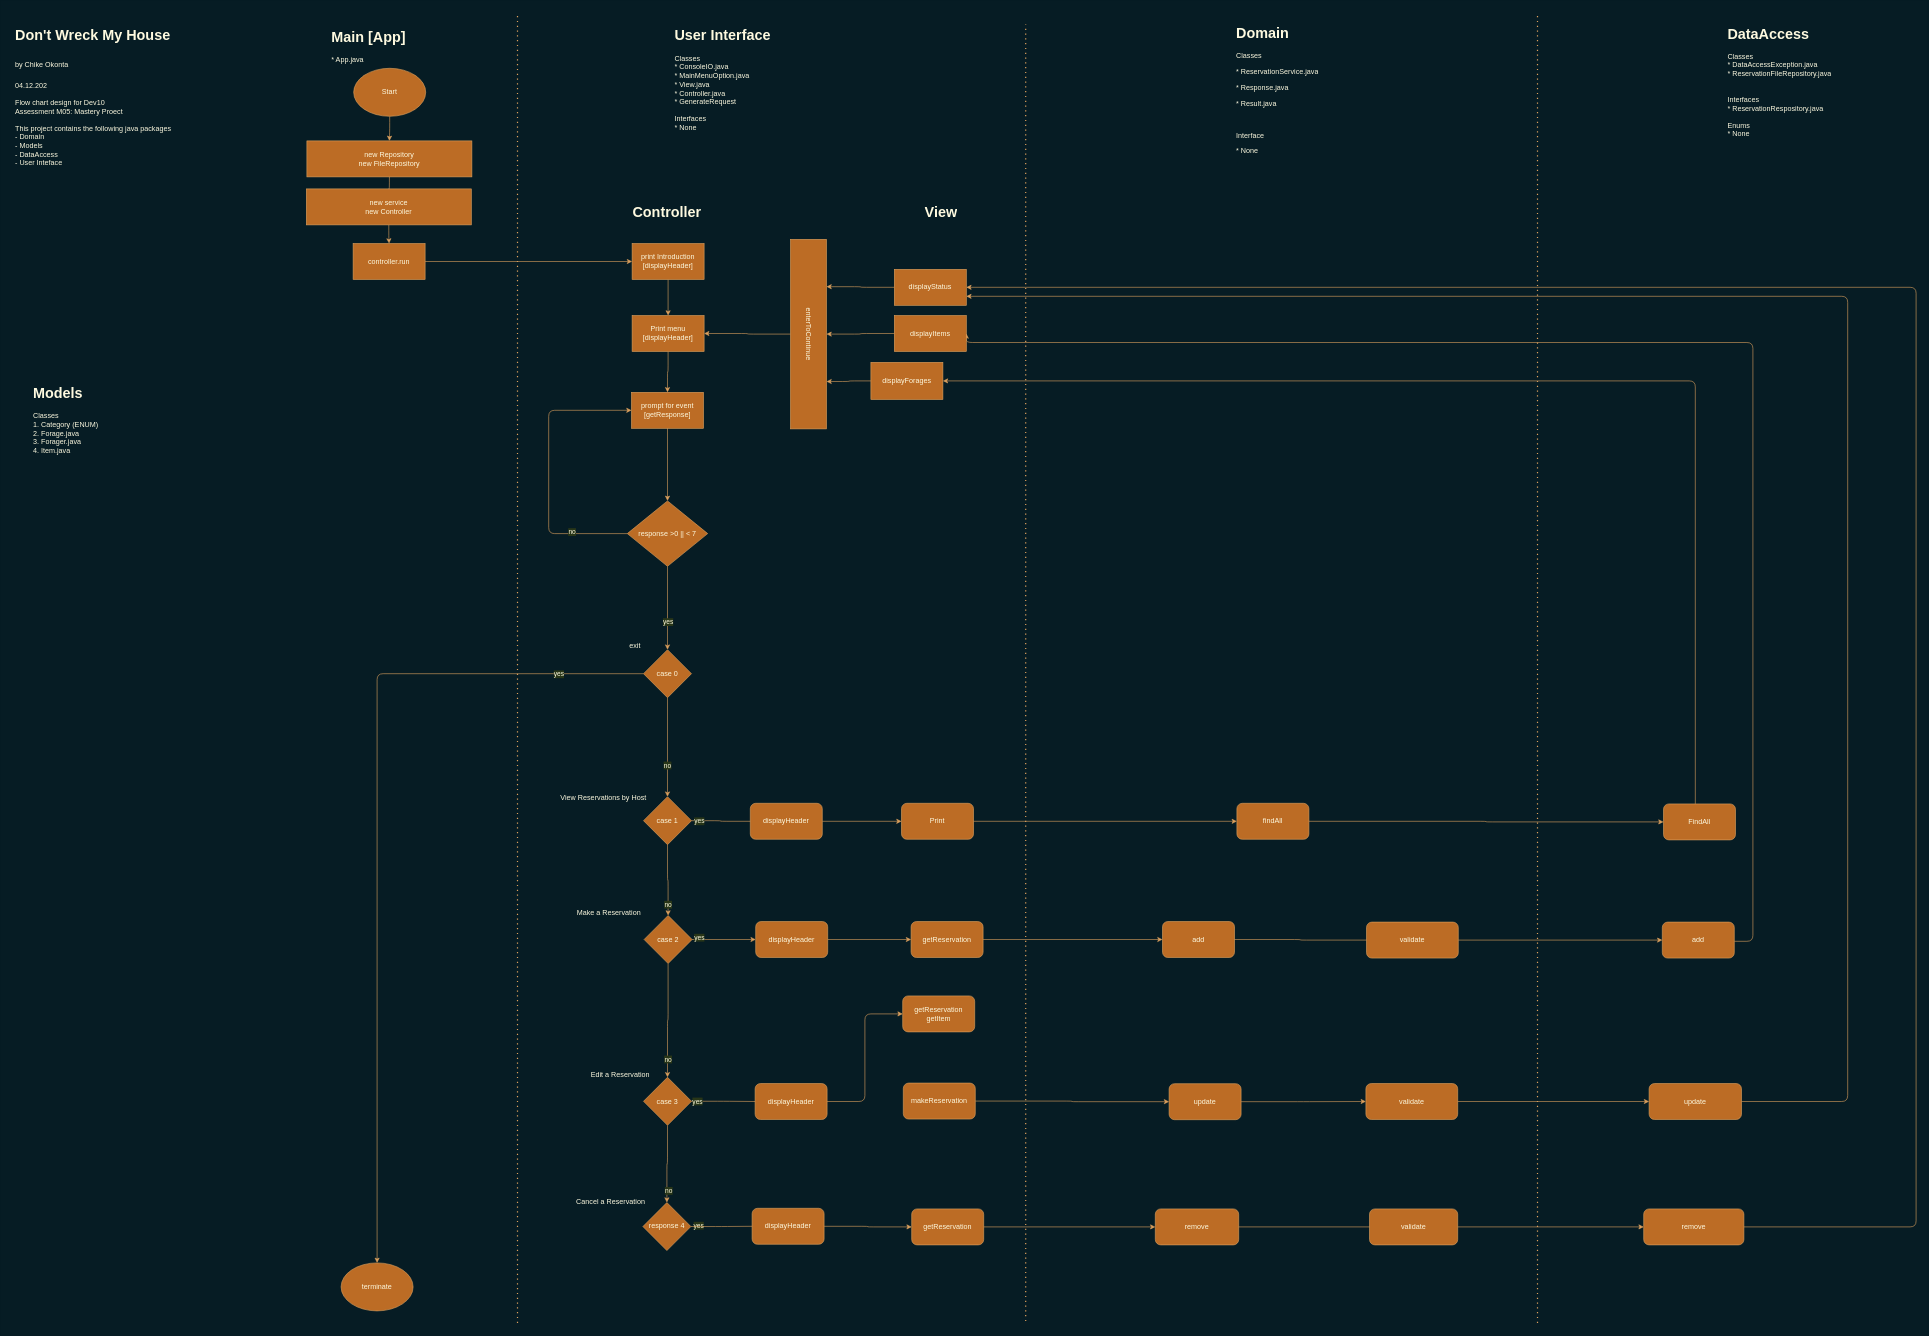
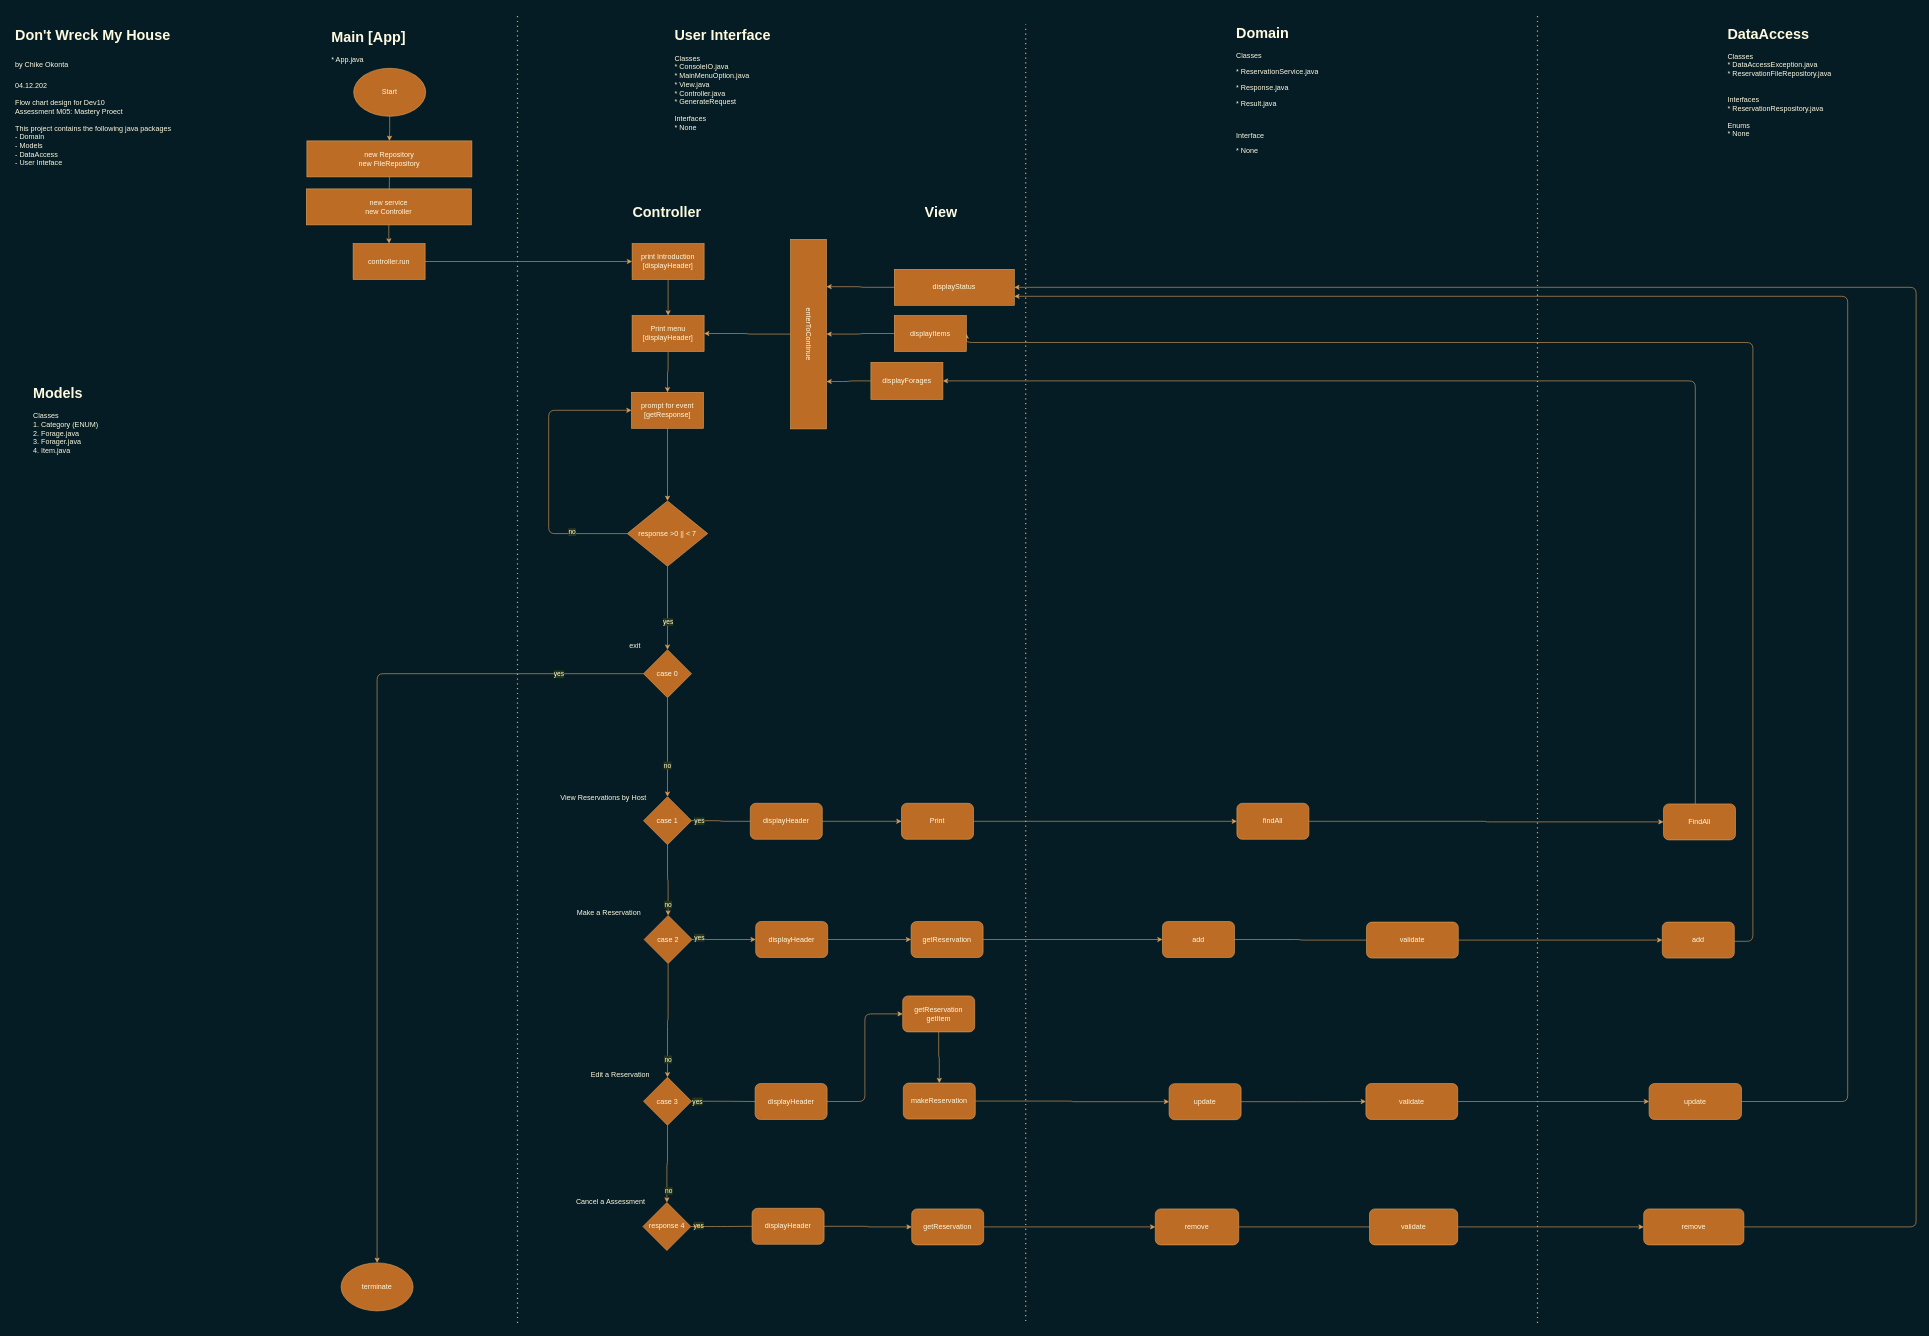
(930, 287) -> (954, 287)
none -> (939, 1077)
(611, 1202) -> (611, 1202)
